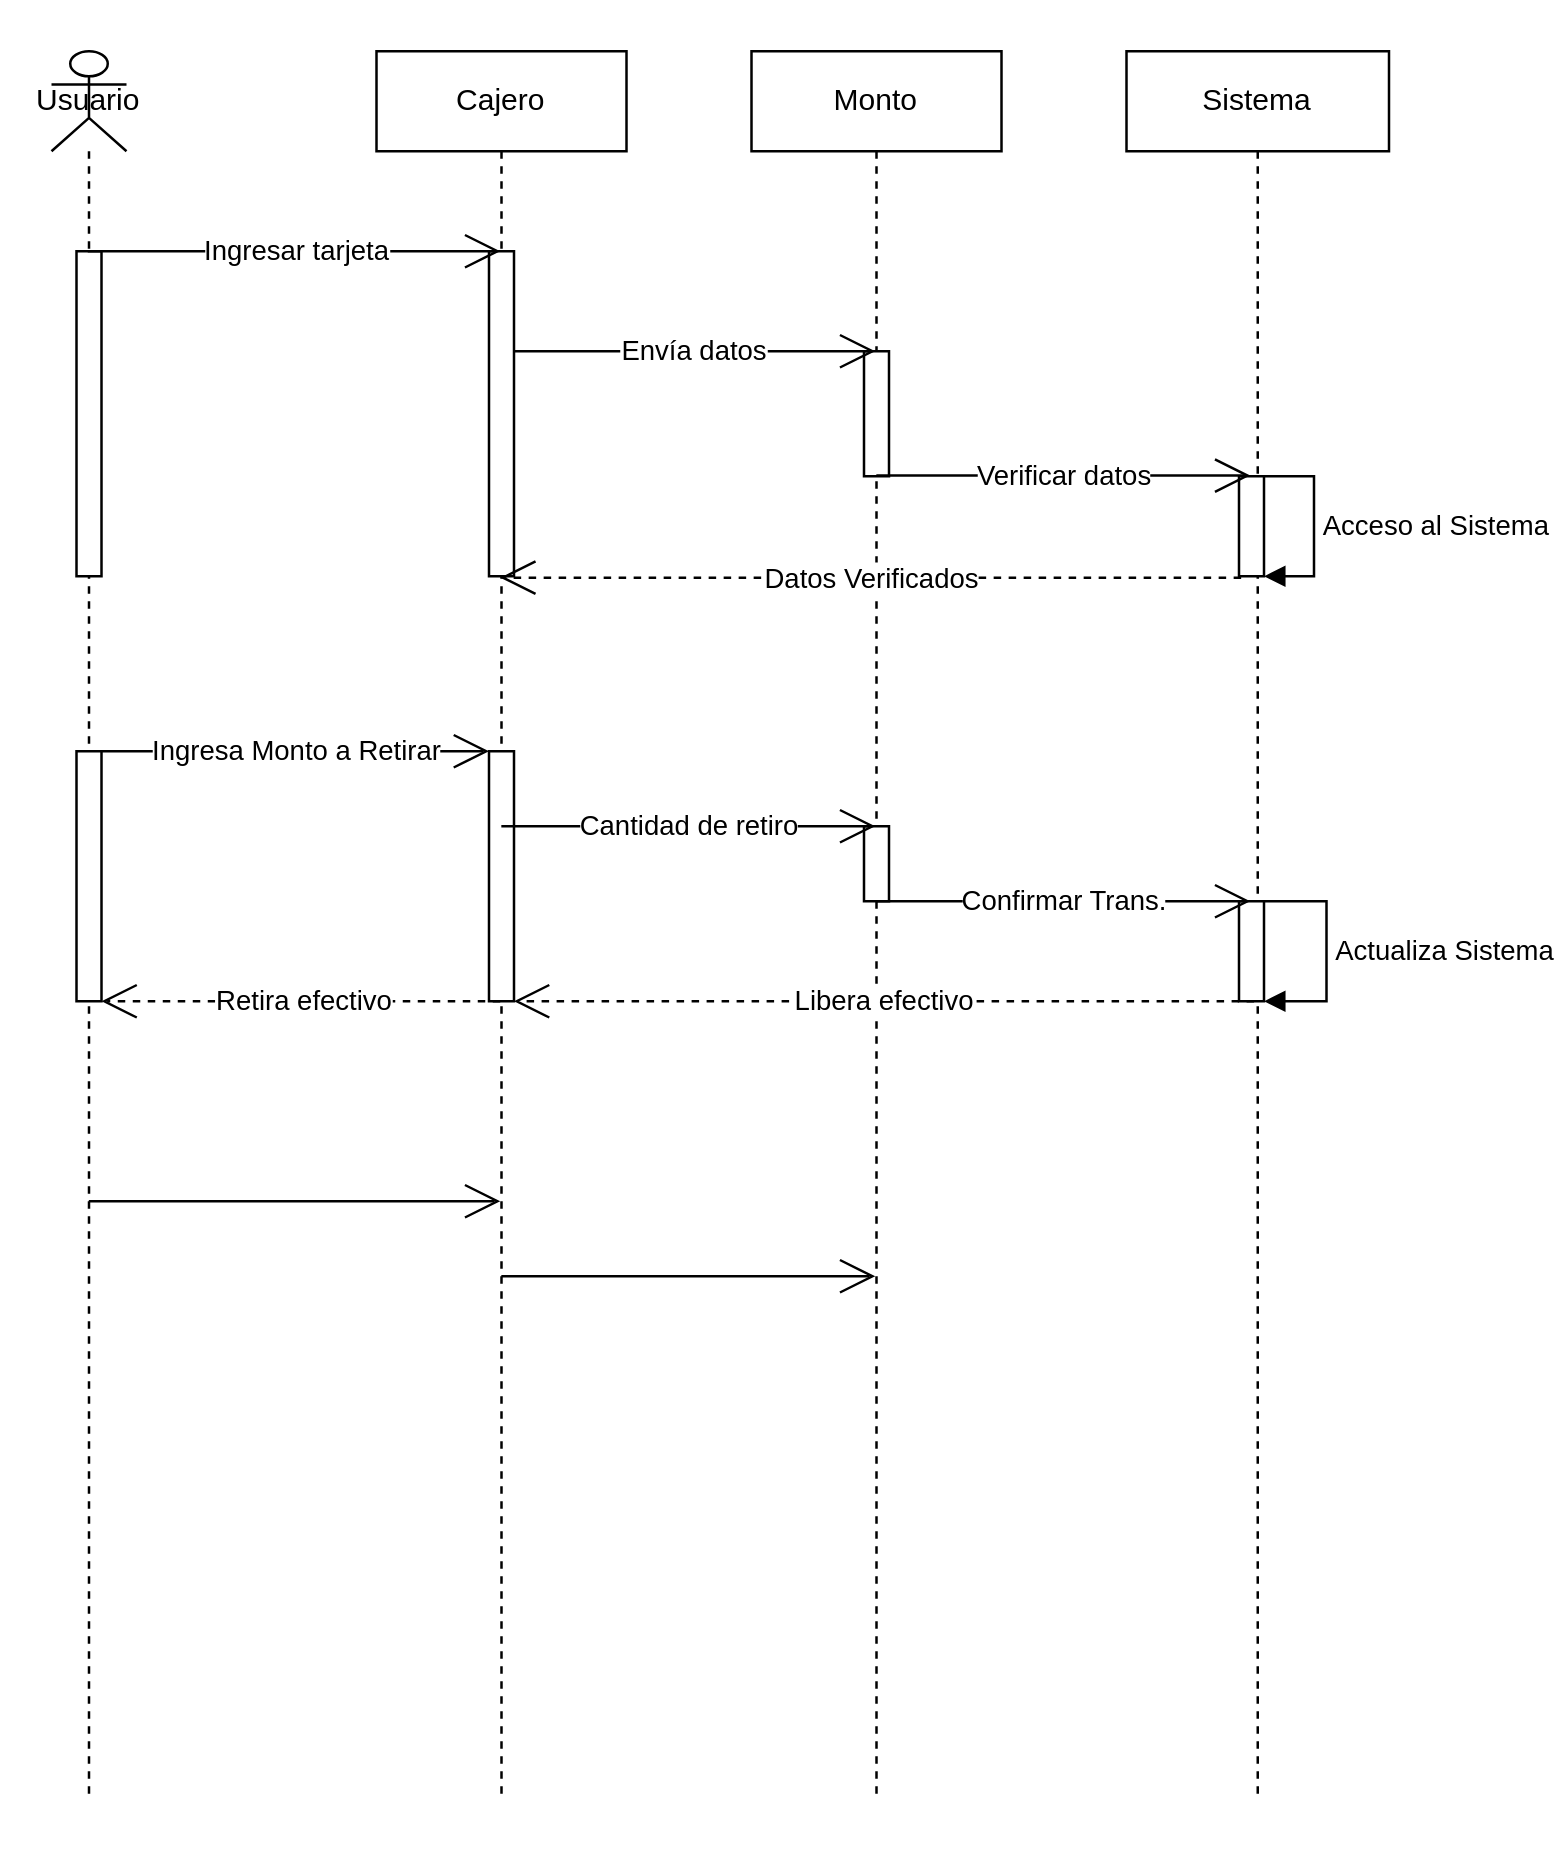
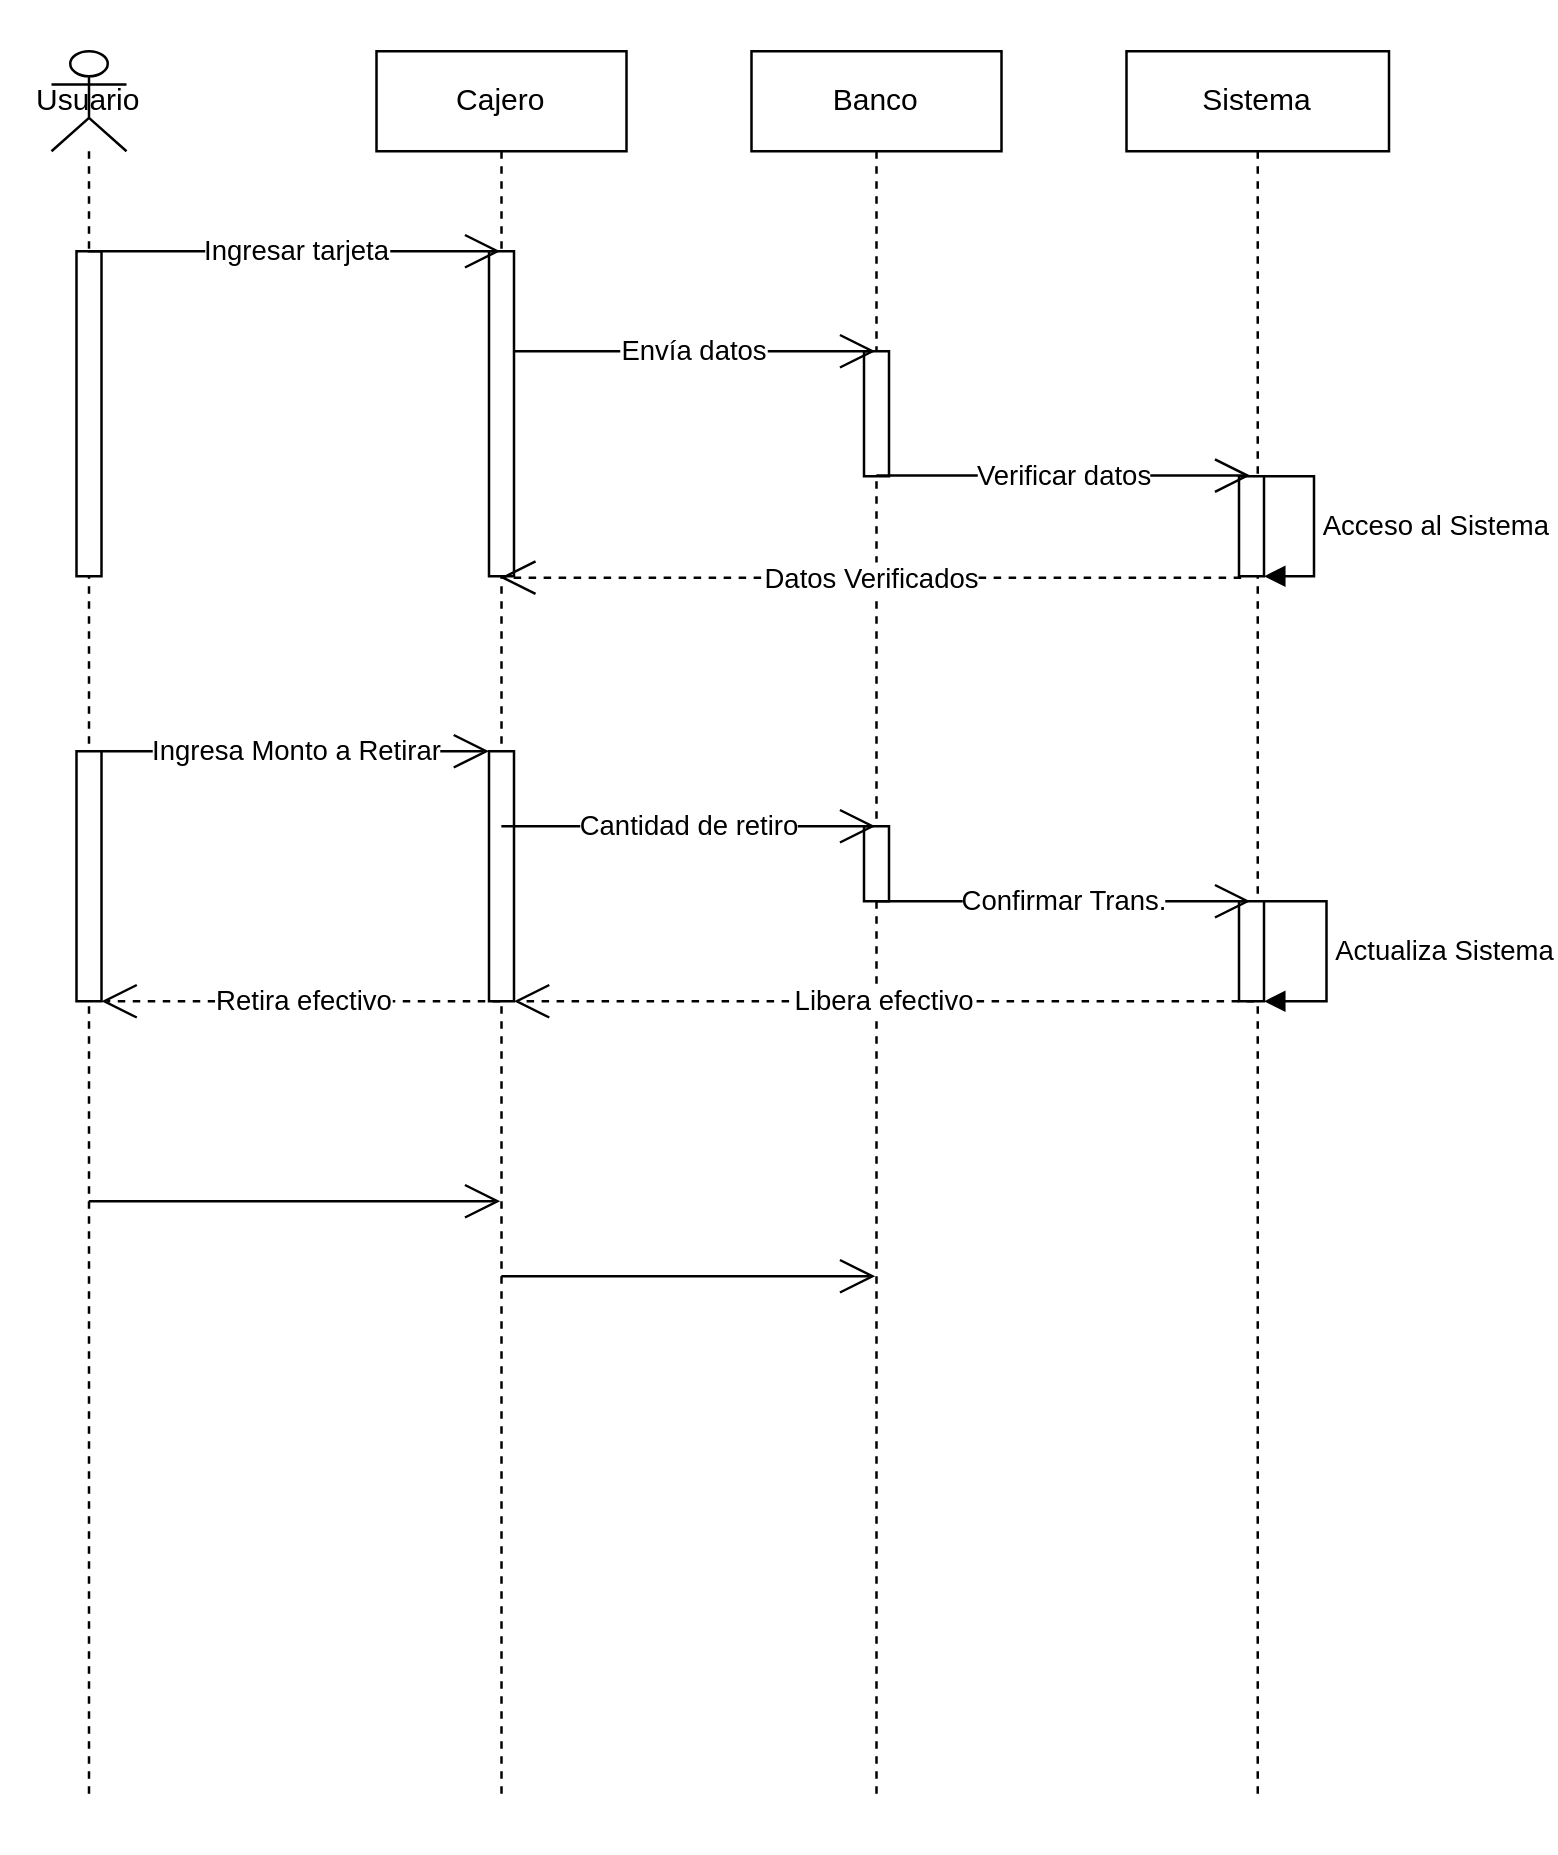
(876, 101) -> (876, 101)
